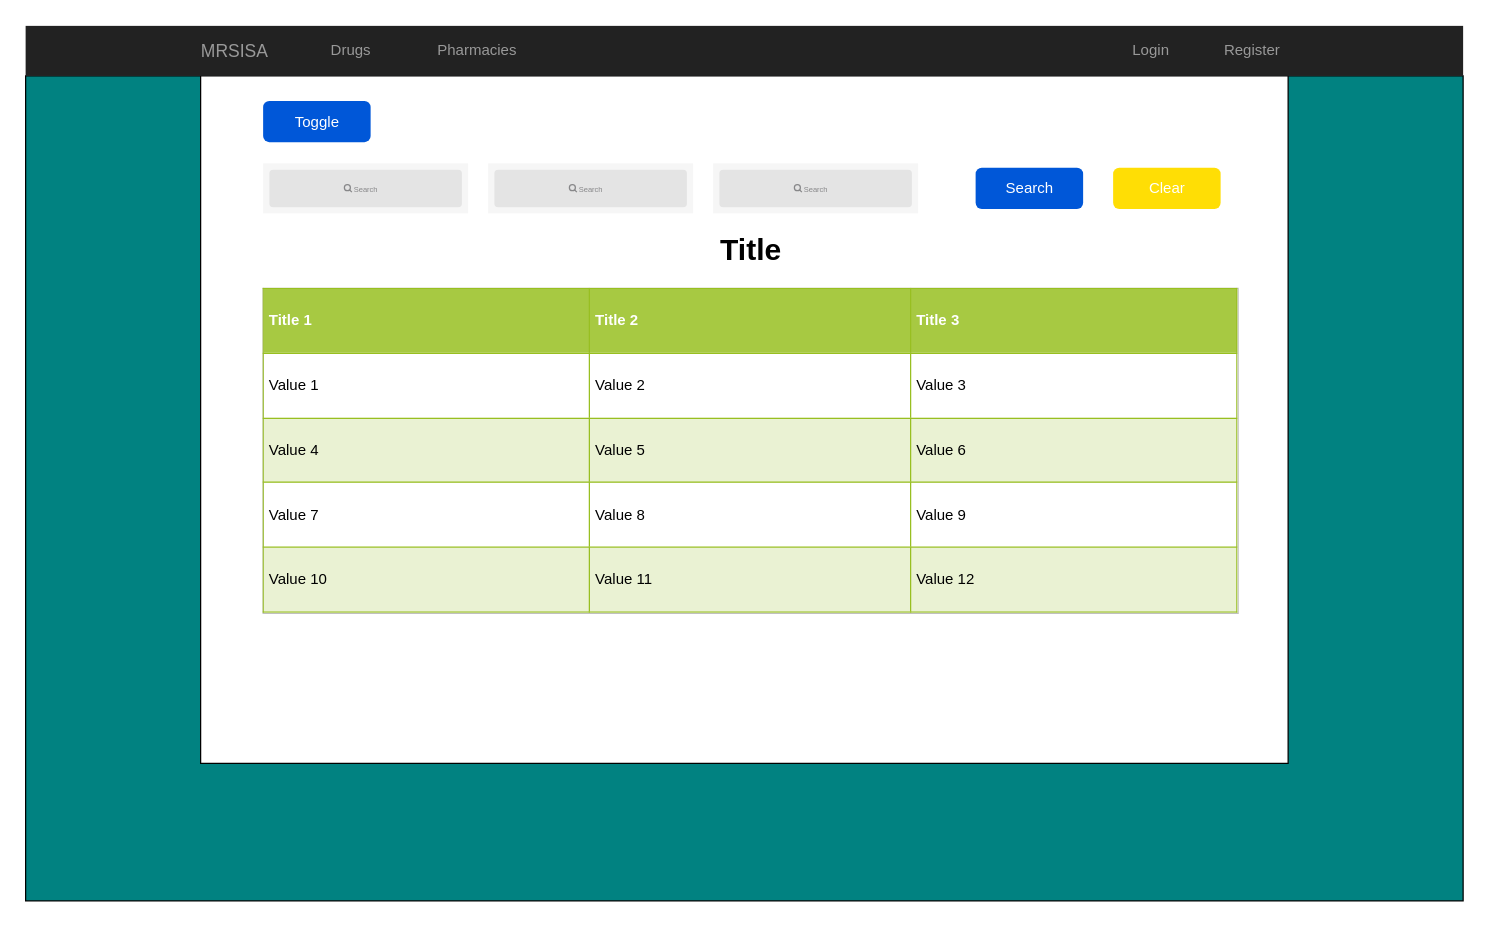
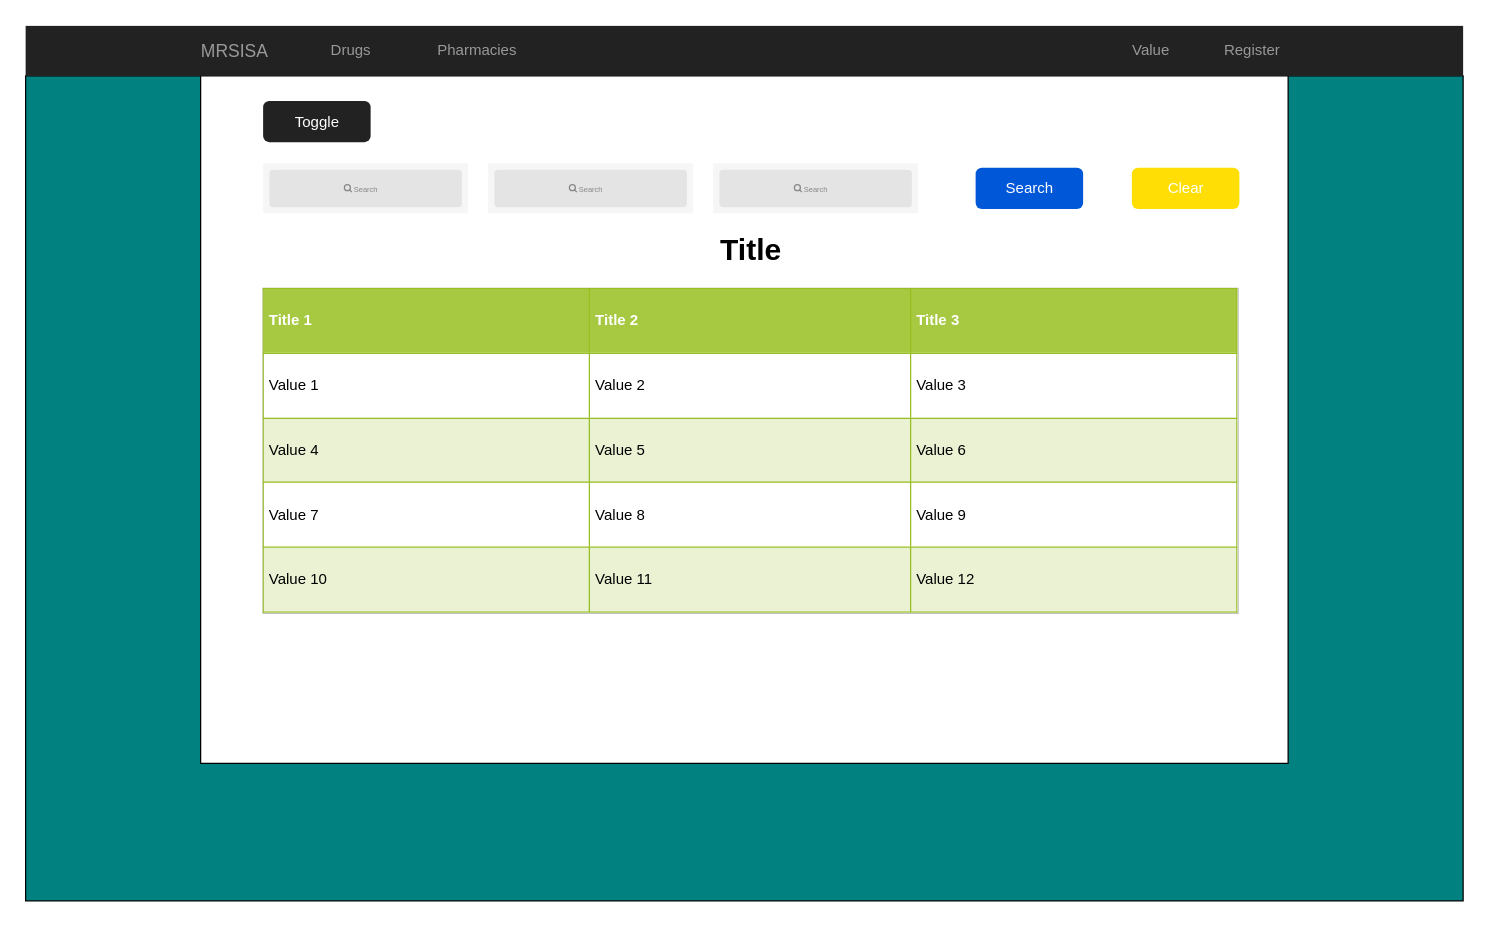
(1151, 51) -> (1151, 51)
(317, 121) -> (317, 121)
(1167, 188) -> (1186, 188)
